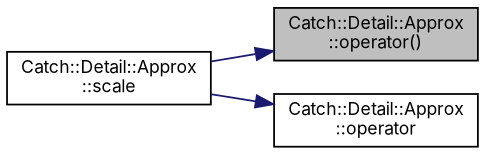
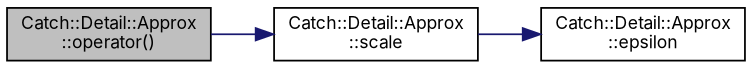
(233, 58) -> (233, 34)
(376, 120) -> (643, 34)
